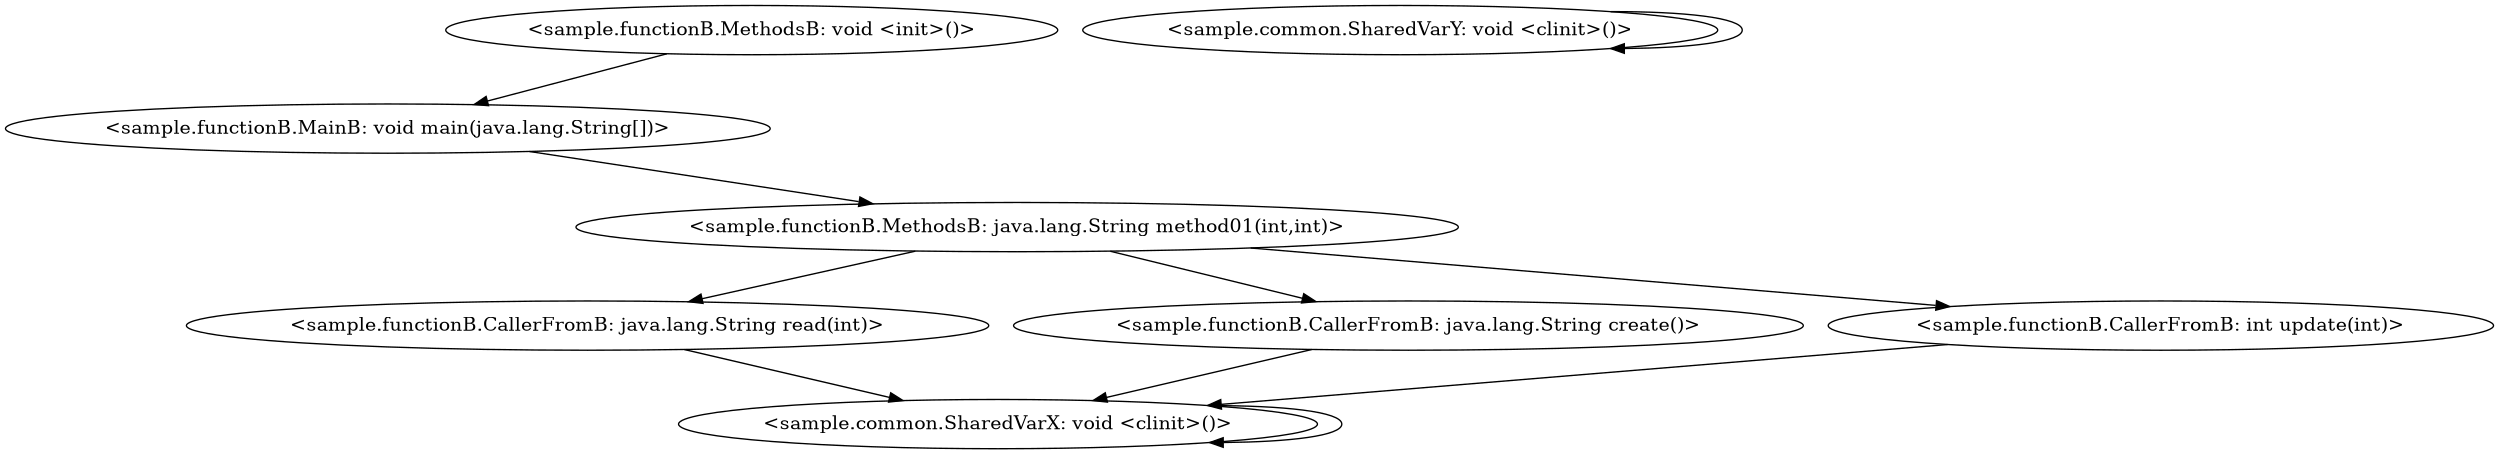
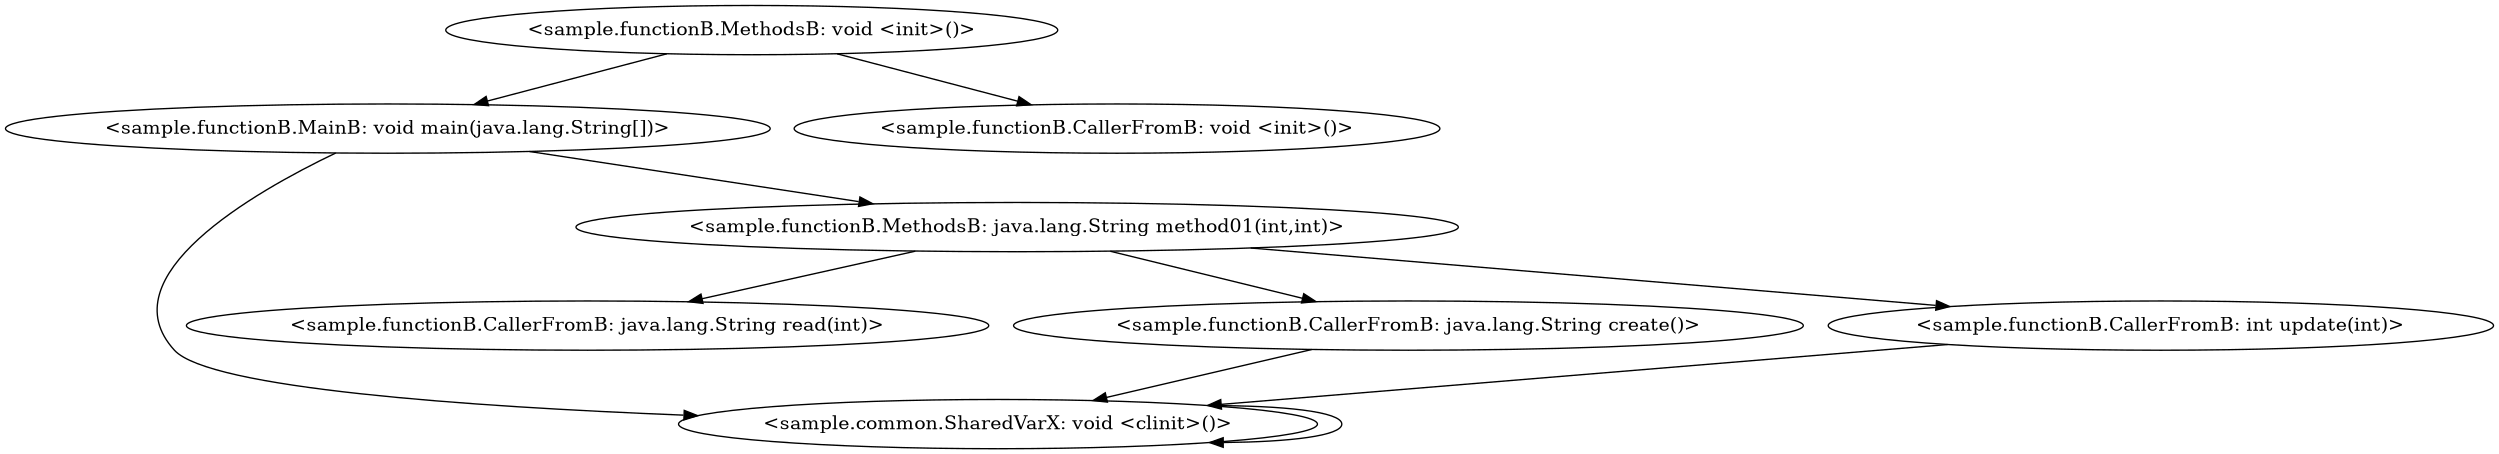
(1400, 30) -> none
none -> (1117, 129)
(787, 373) -> (281, 383)
